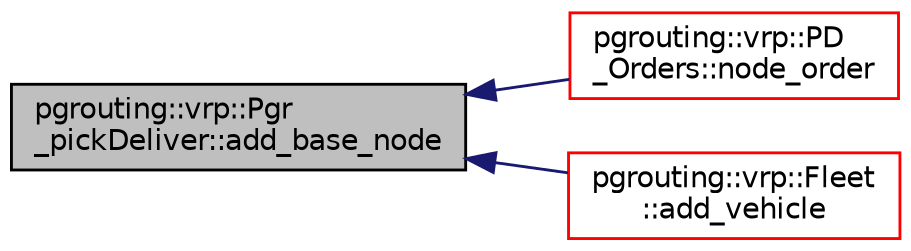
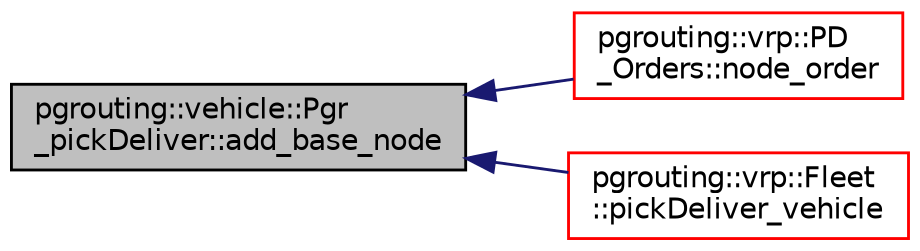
(239, 127) -> (239, 127)
(734, 196) -> (739, 196)
